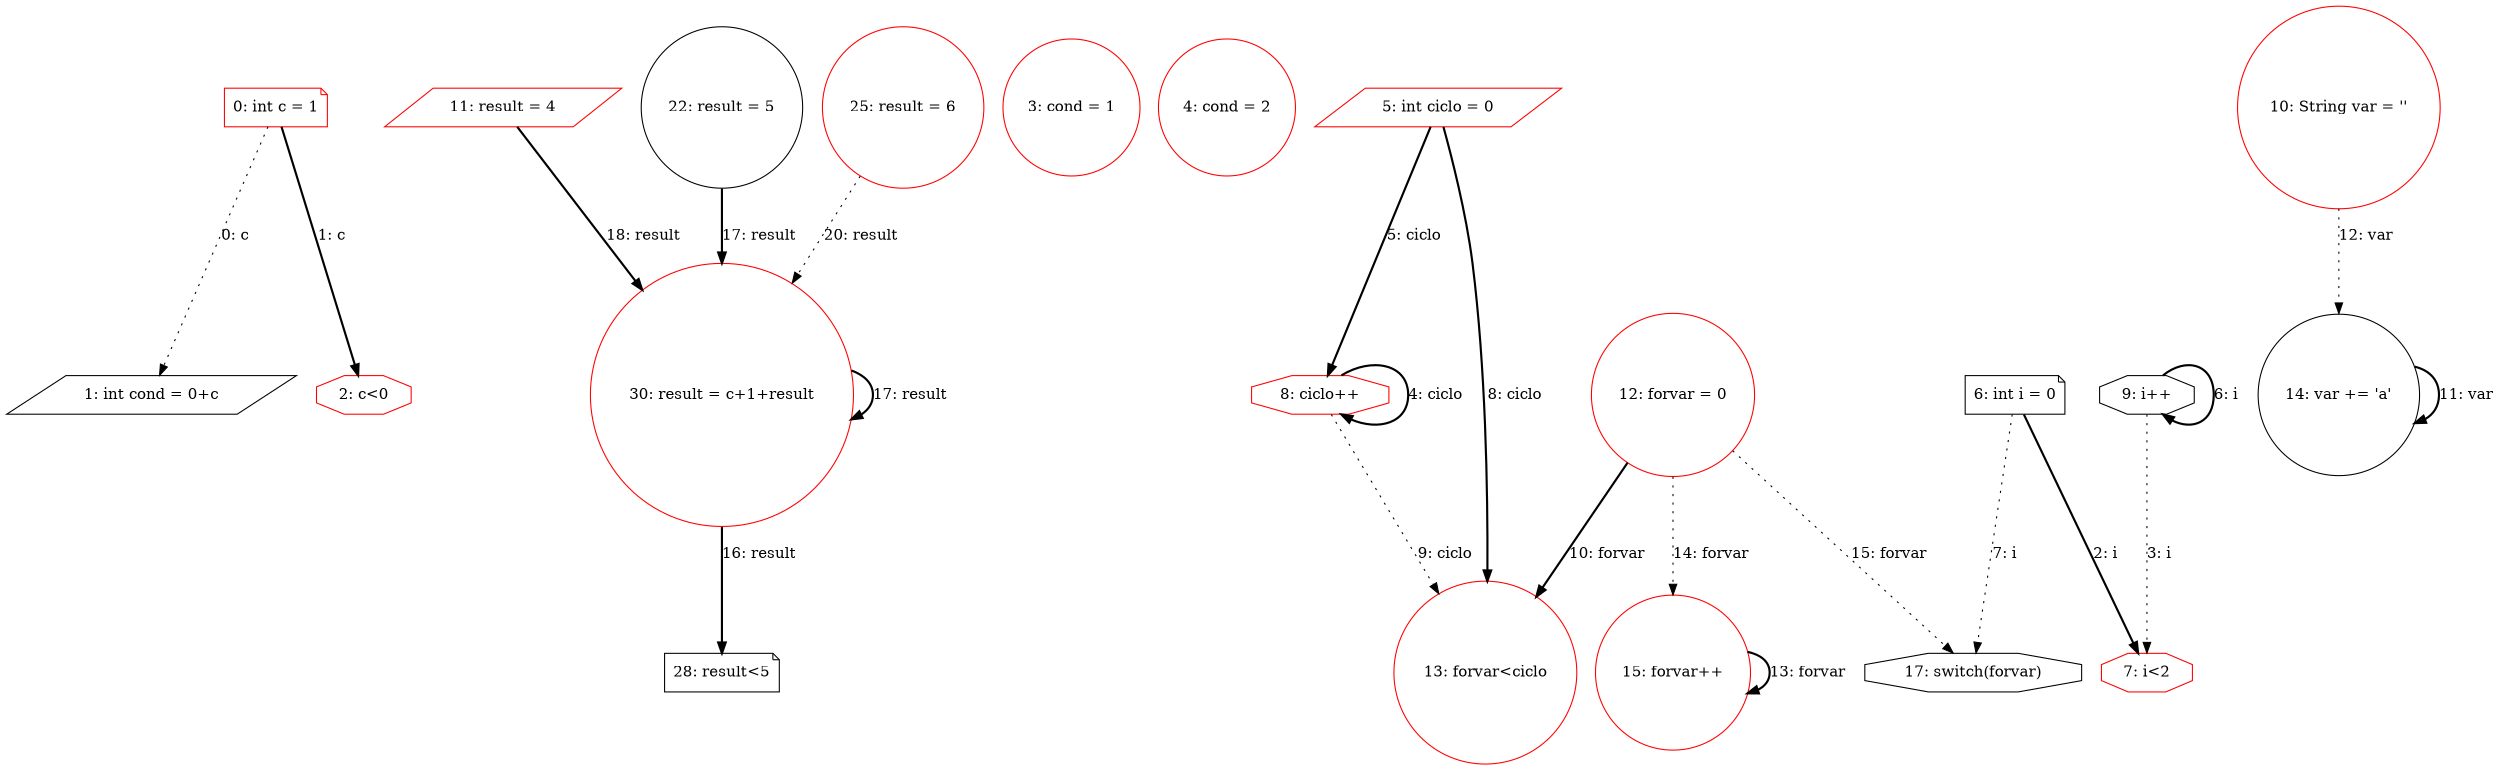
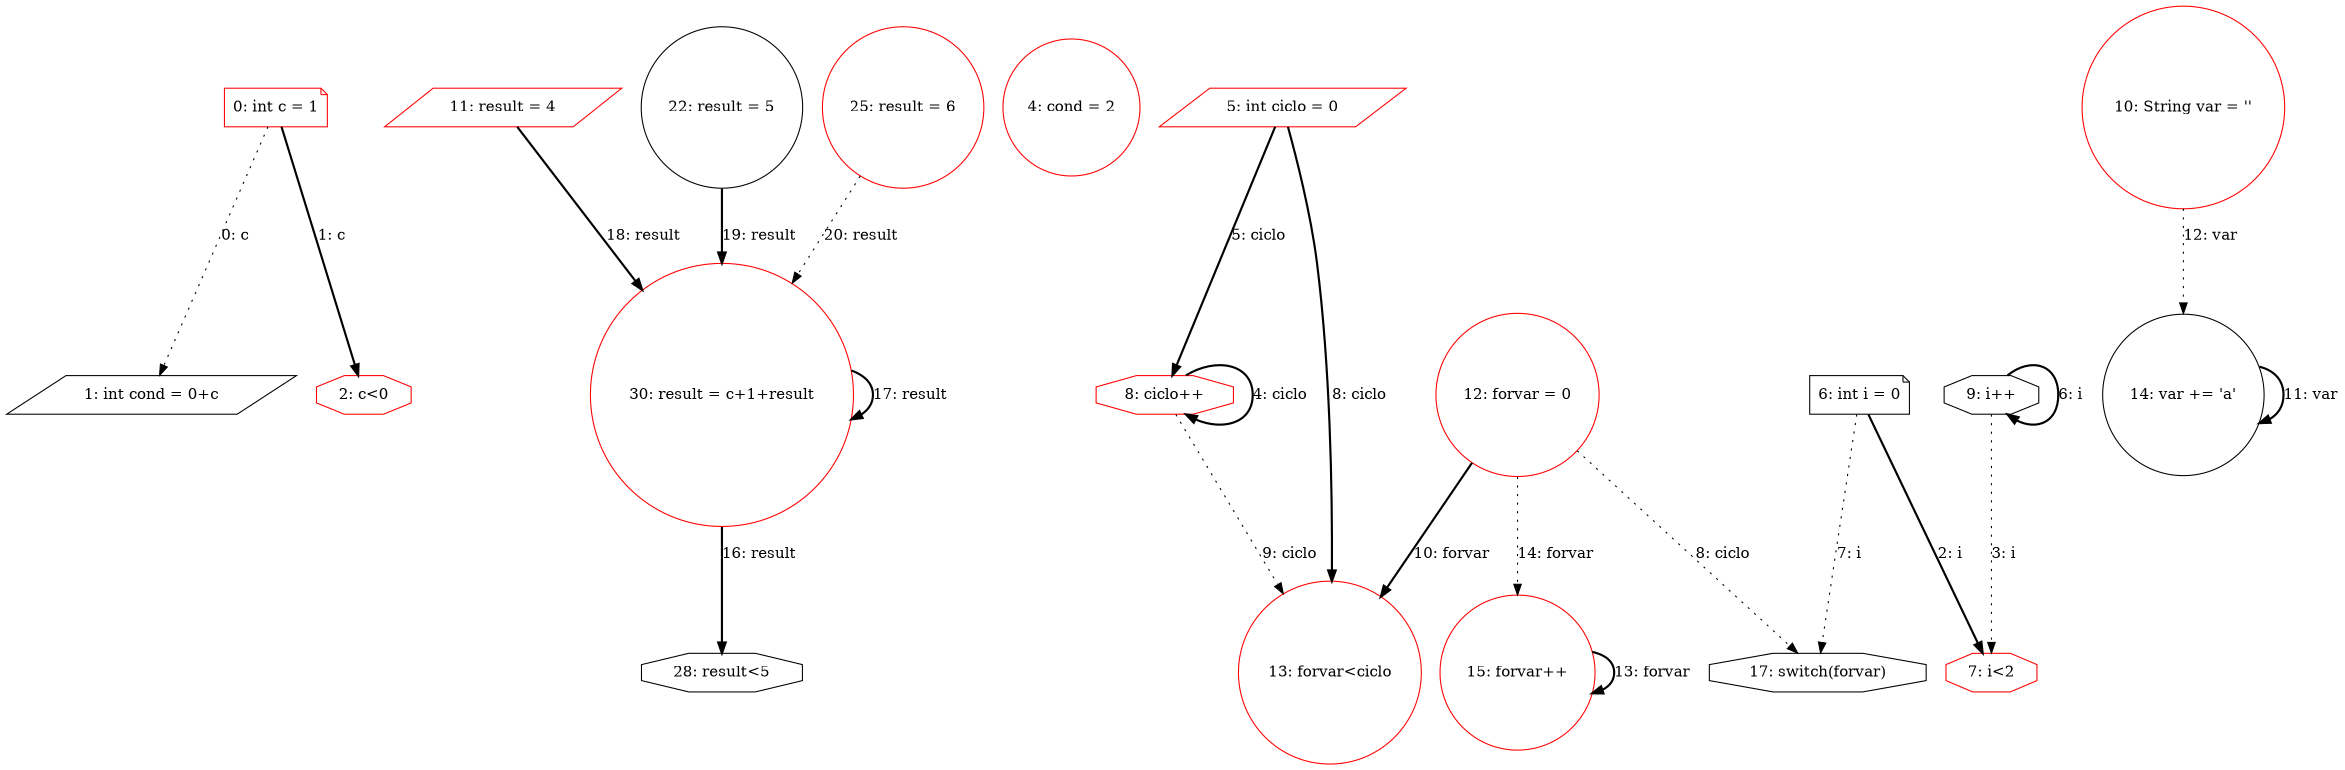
(1071, 107) -> none
(759, 236) -> (759, 236)
(1889, 554) -> (1723, 554)
(722, 673) -> (722, 673)
